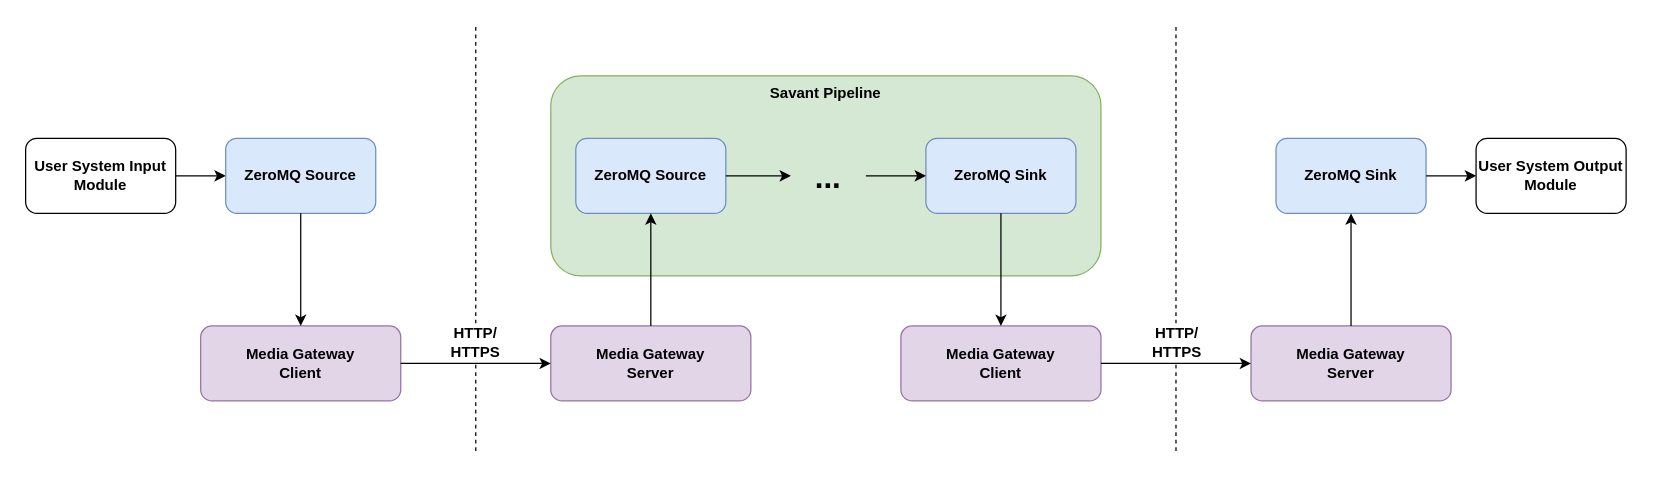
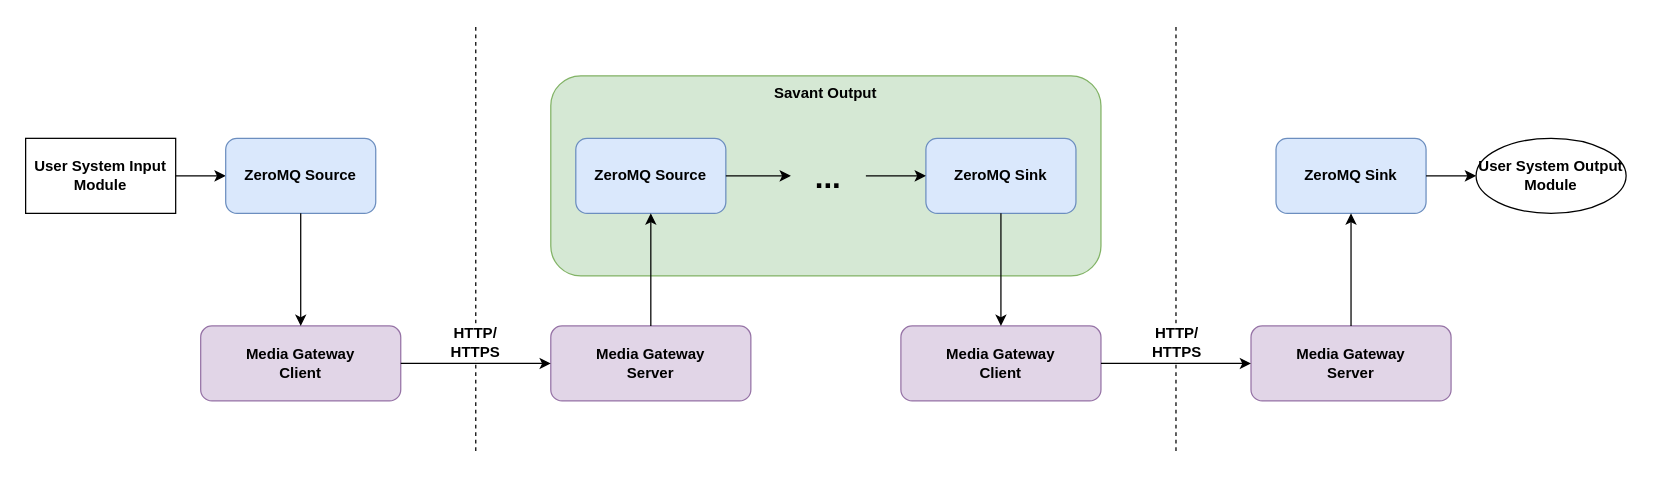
(826, 93) -> (826, 93)
(101, 176) -> (101, 176)
(1551, 176) -> (1551, 176)
